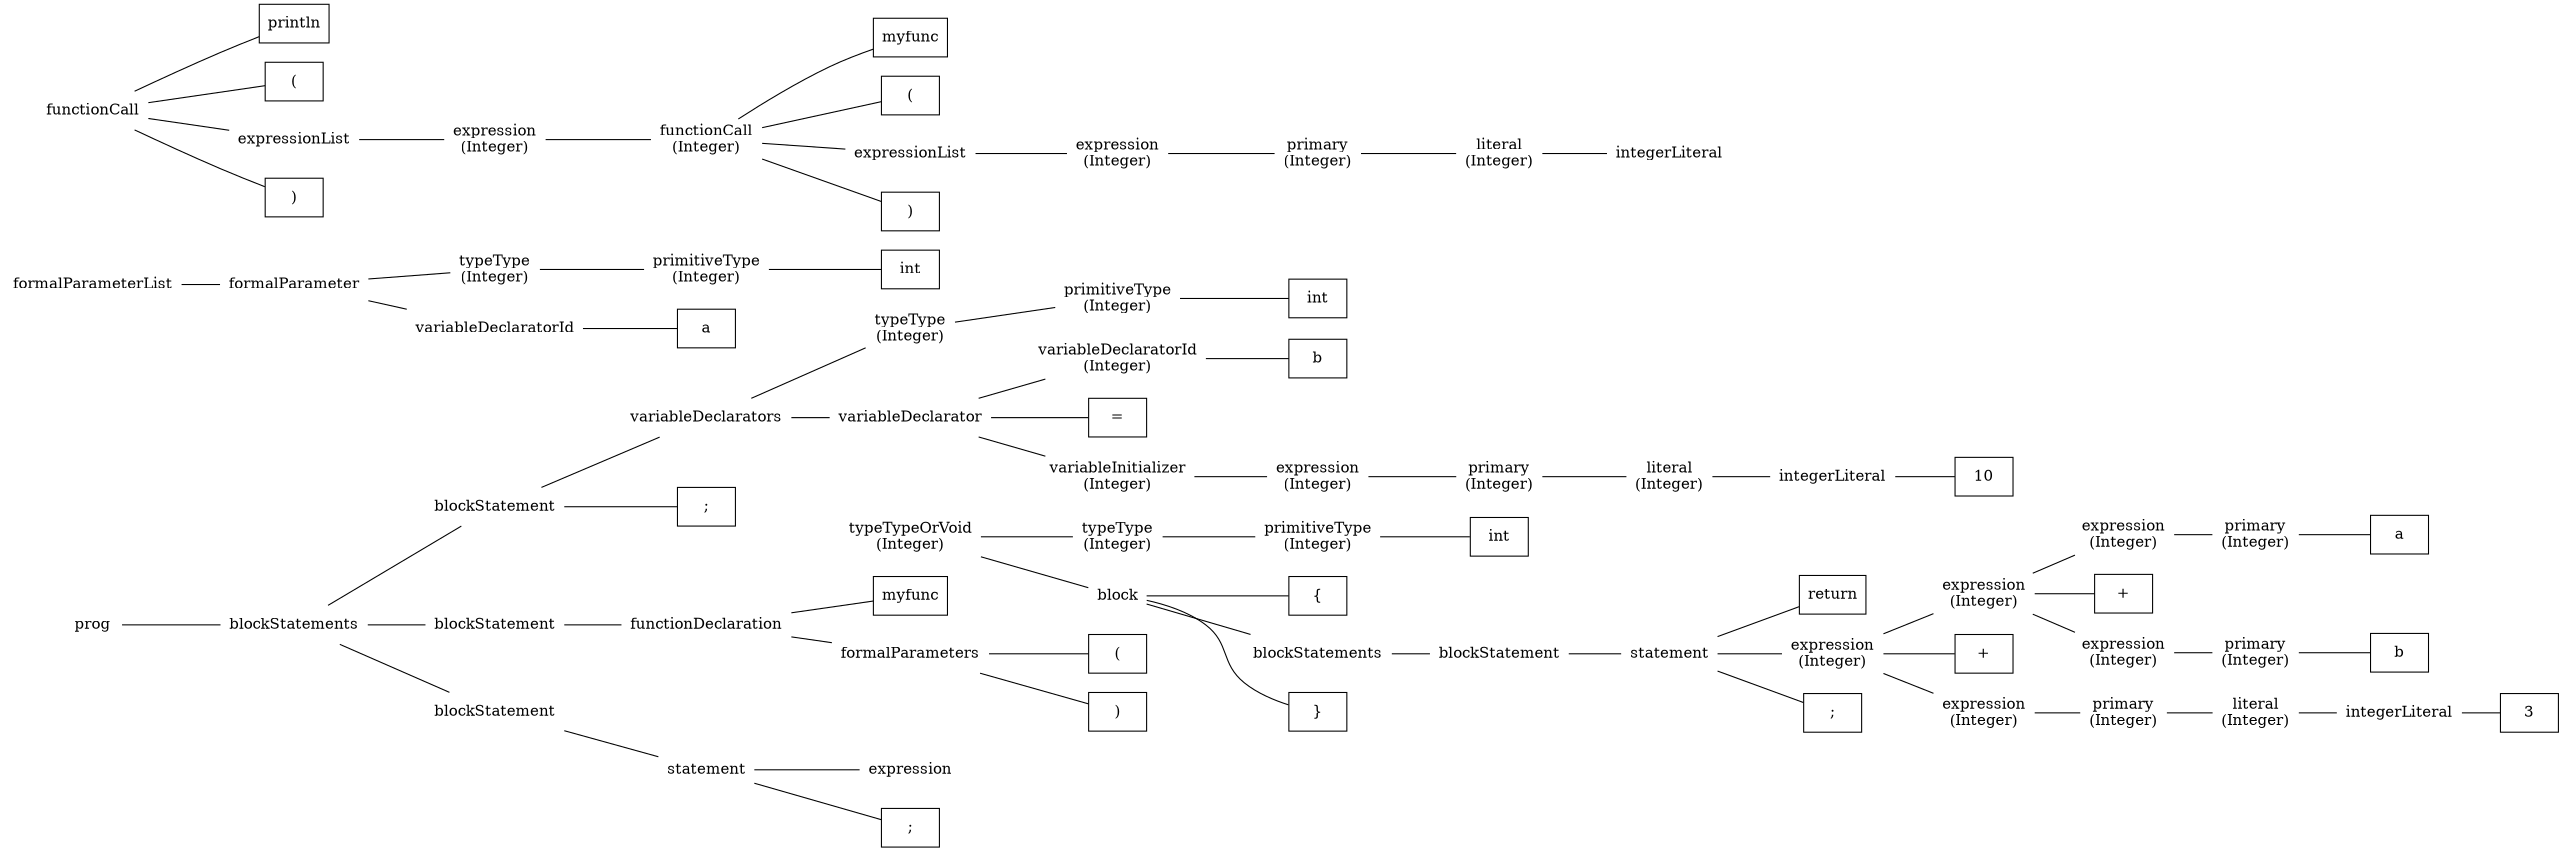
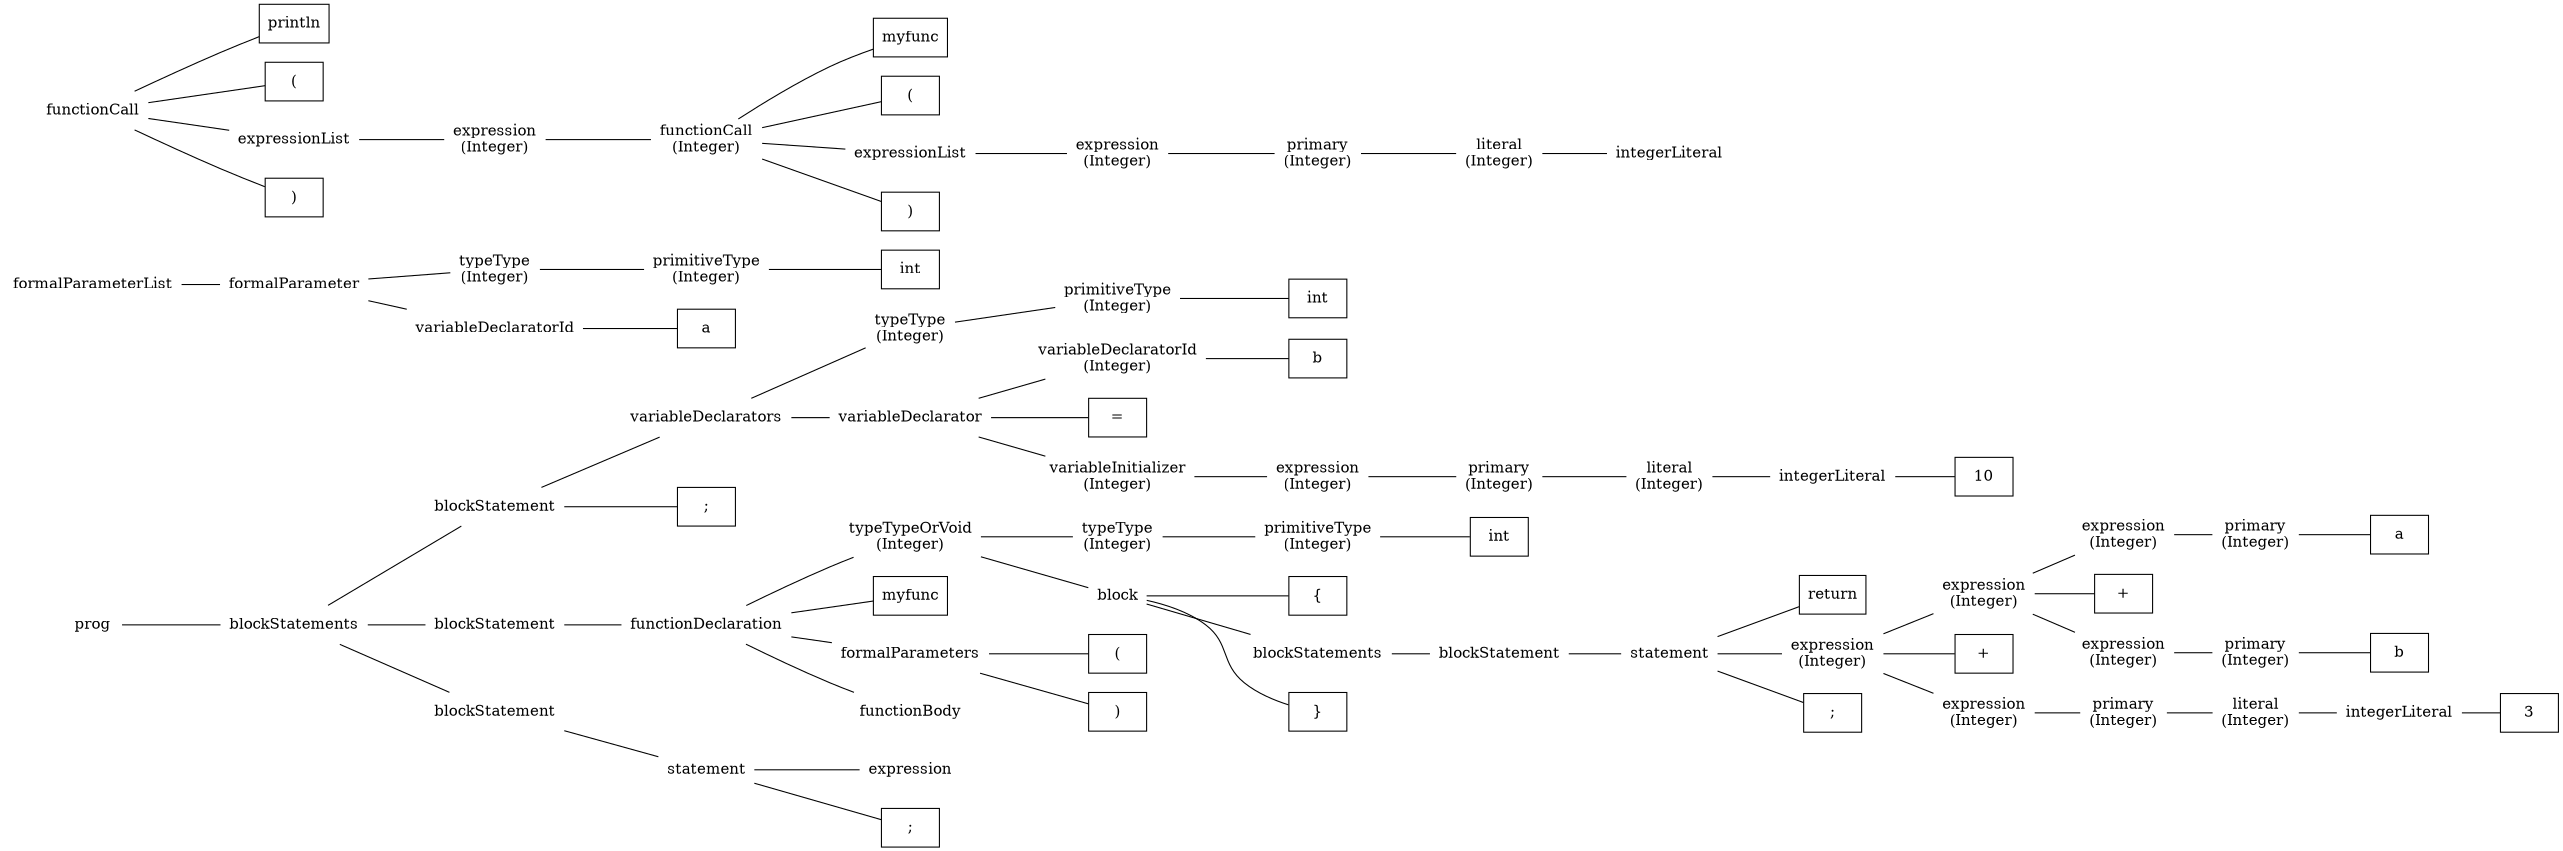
none -> (799, 580)
none -> (910, 712)
